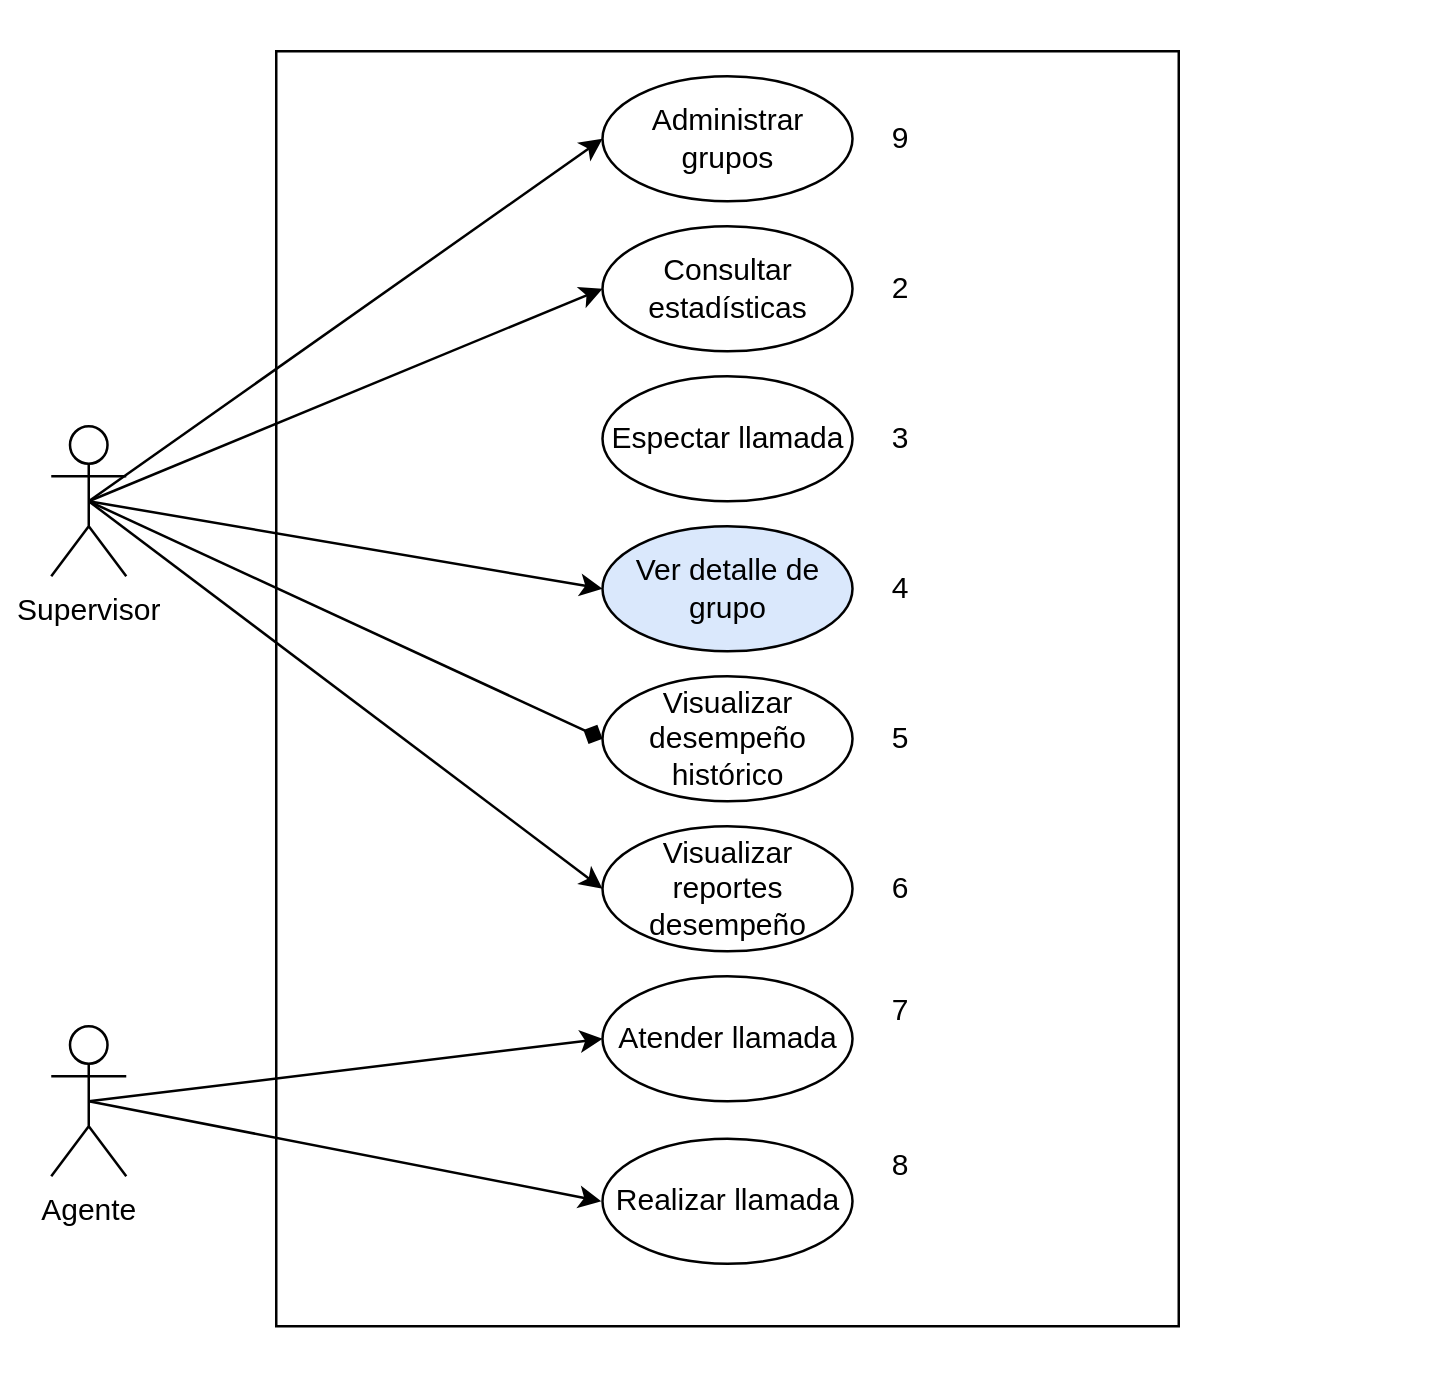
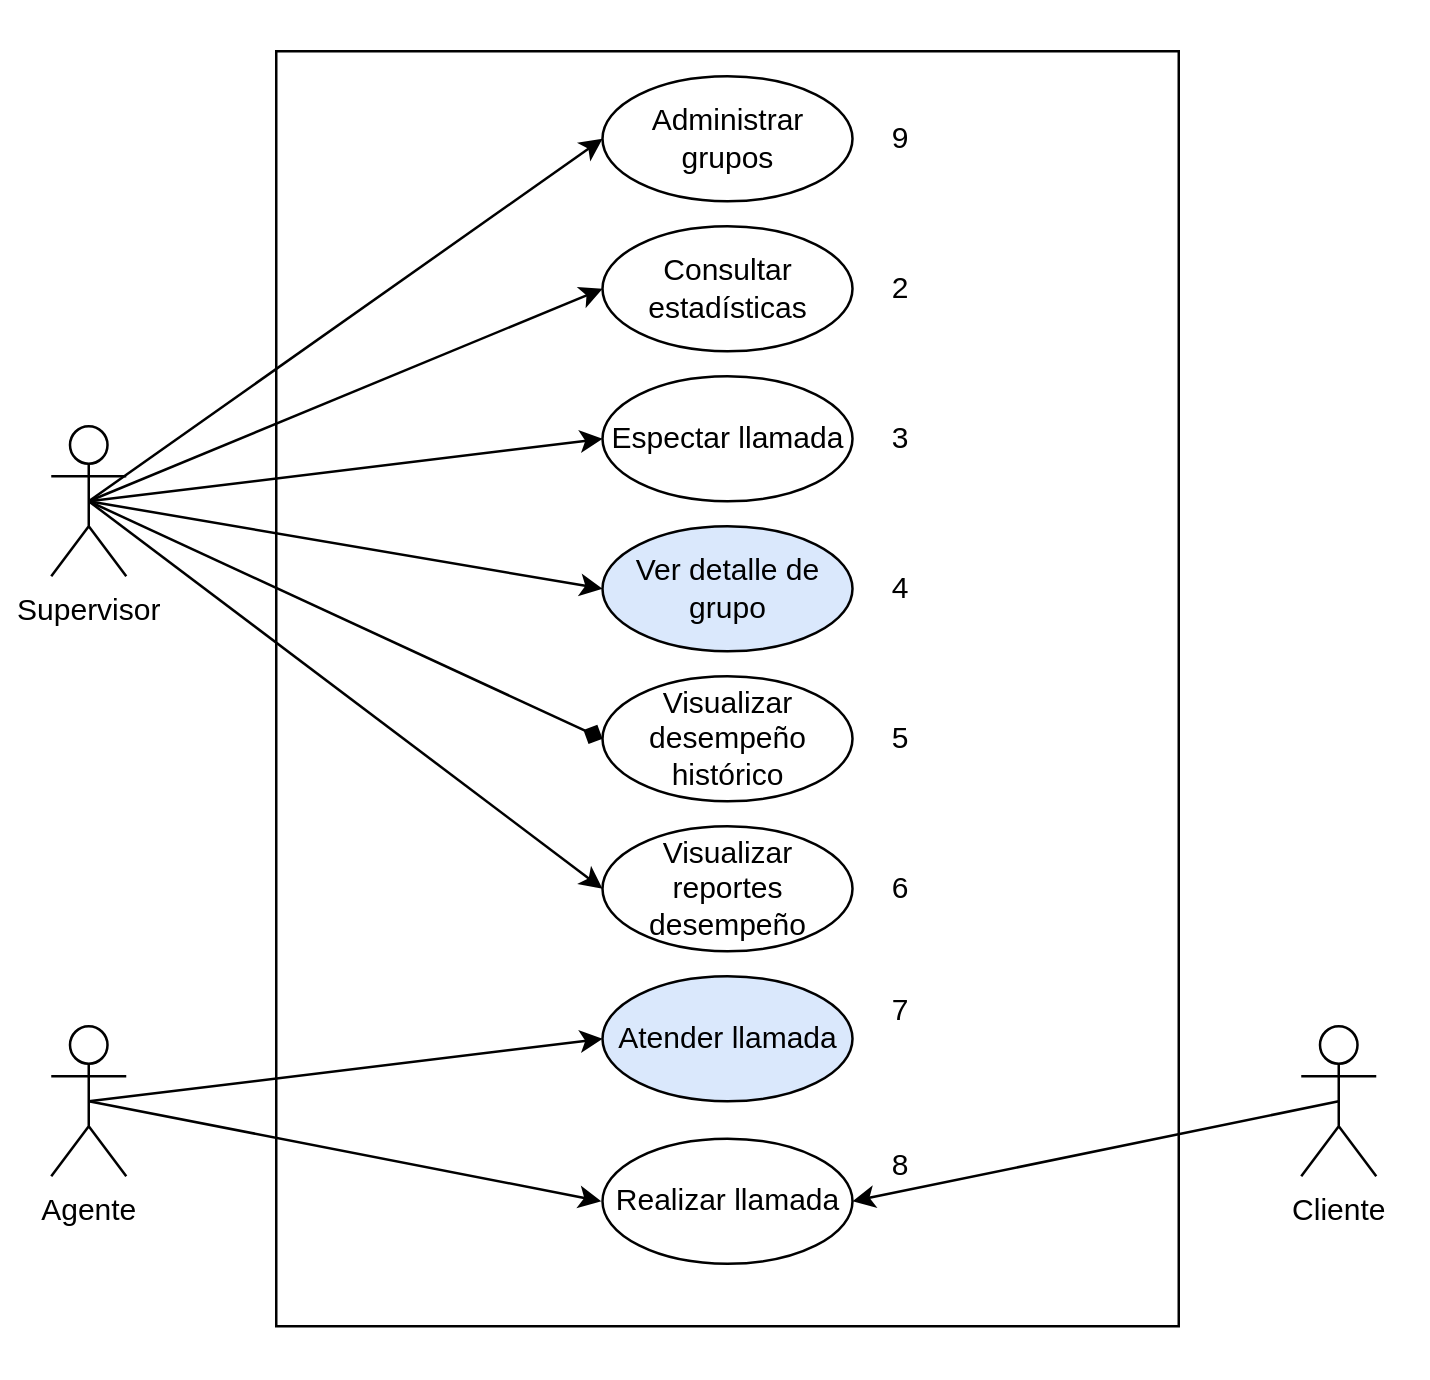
none -> (350, 469)
(728, 1039) -> (728, 1039)
none -> (1339, 1101)
none -> (1100, 1150)
